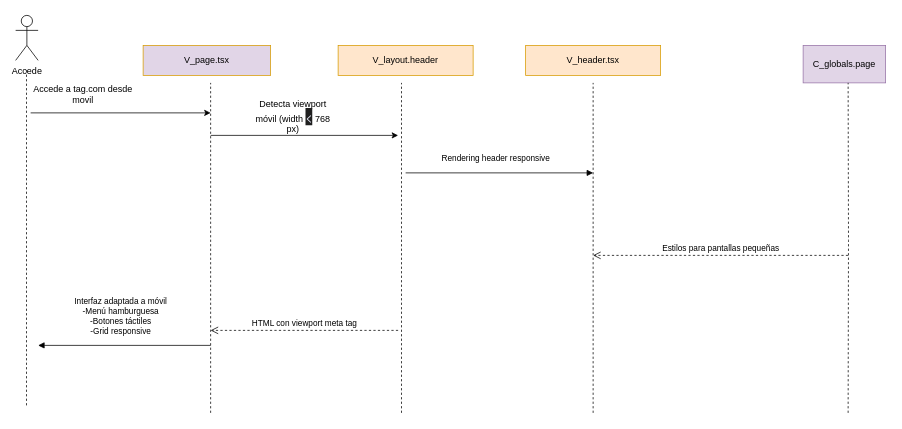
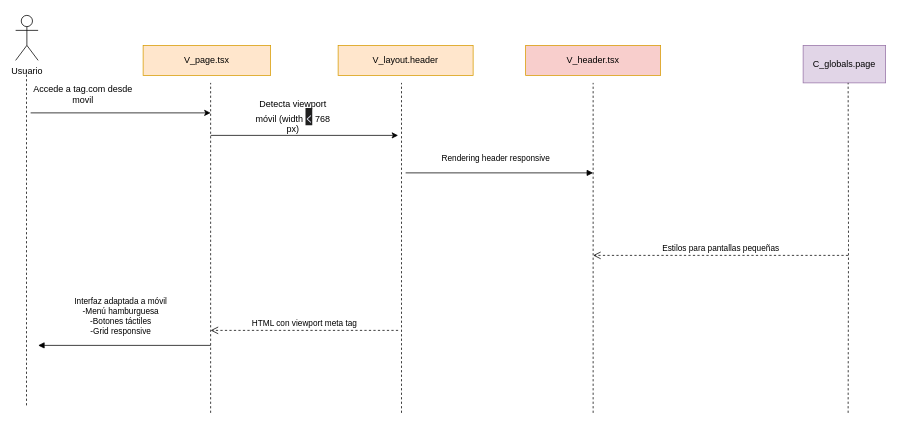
(207, 60) -> (207, 60)
(593, 60) -> (593, 60)
(27, 71) -> (27, 71)
